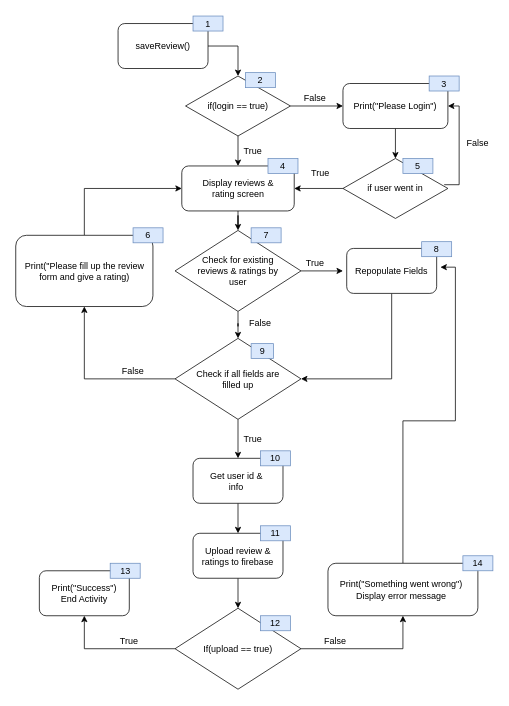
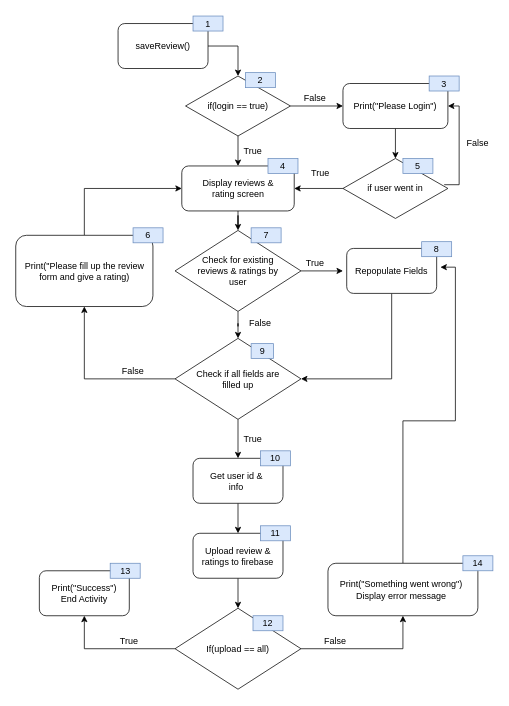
(276, 623) -> (268, 623)
(238, 649) -> (238, 649)
